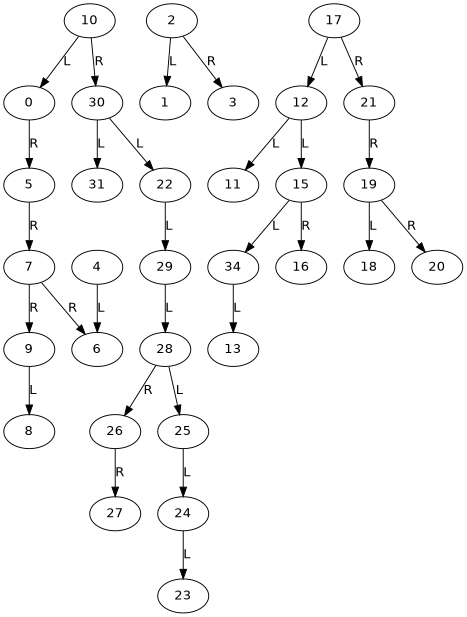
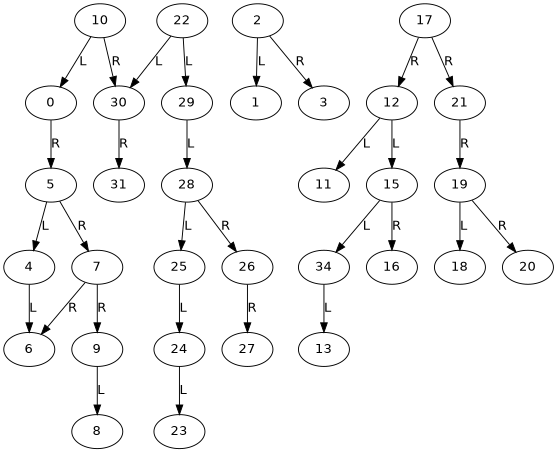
(324, 62) -> (415, 62)
(128, 140) -> (154, 58)
(101, 144) -> (124, 144)
none -> (41, 222)
